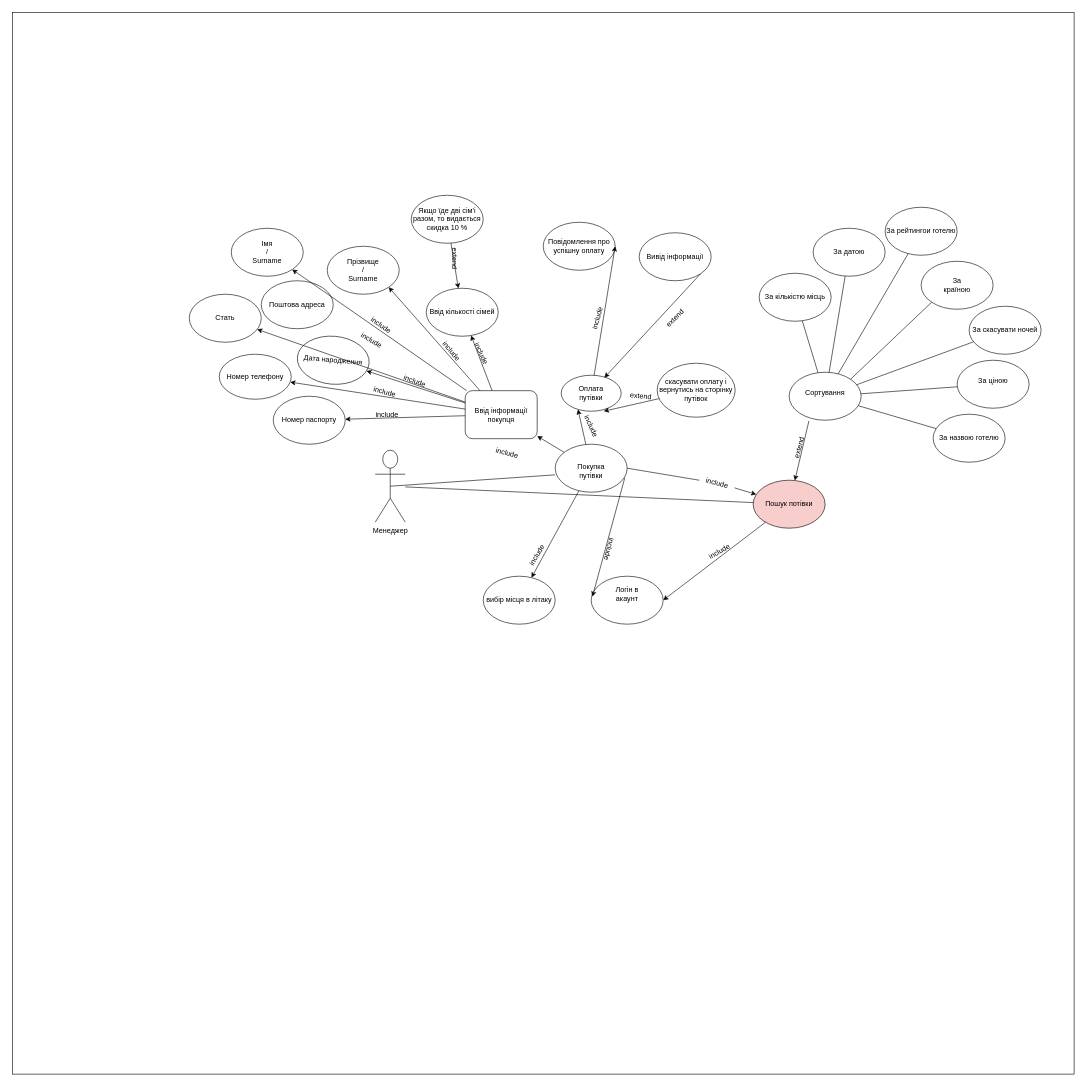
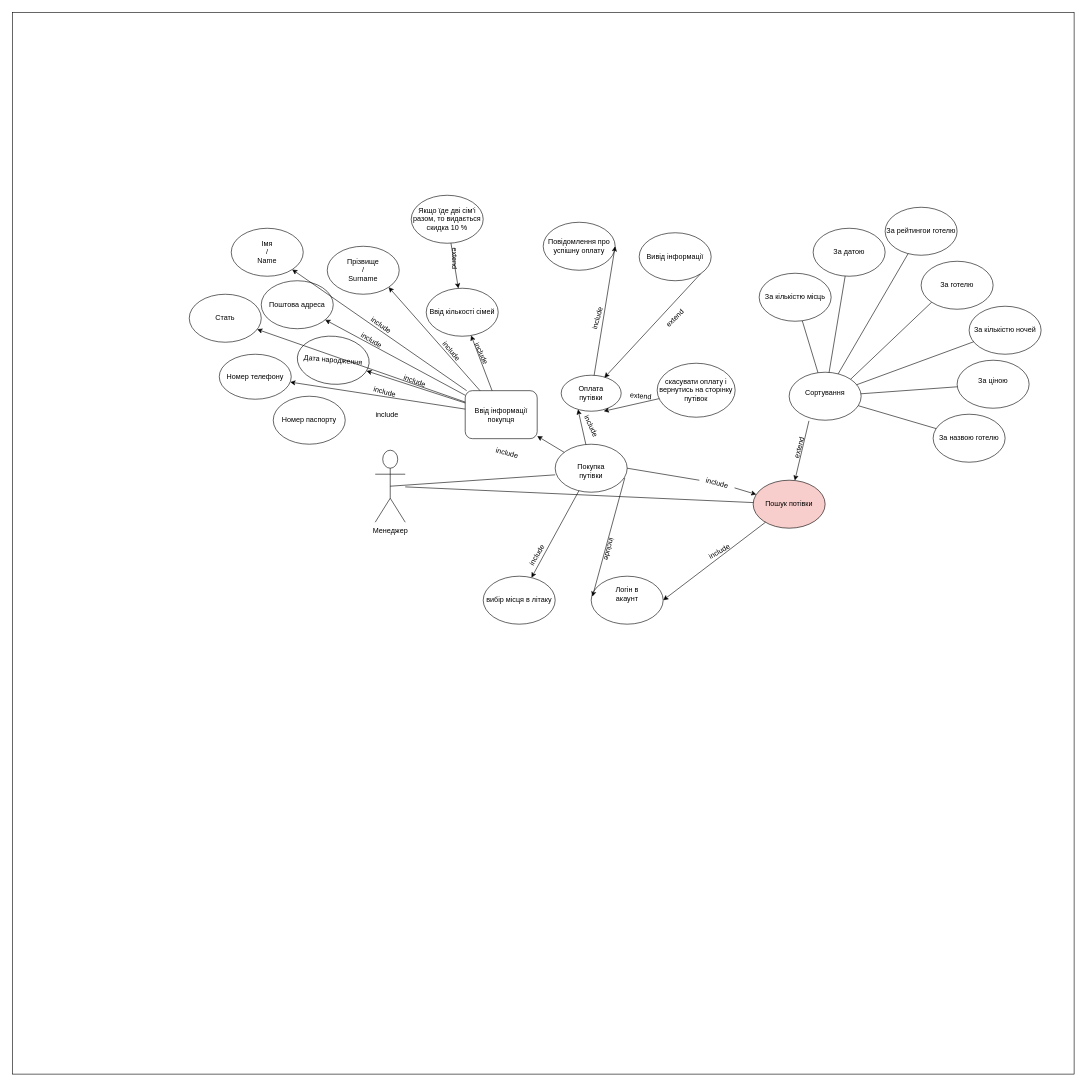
(267, 252) -> (267, 252)
(957, 285) -> (957, 285)
(1005, 330) -> (1005, 330)
none -> (395, 357)
(438, 417) -> none
